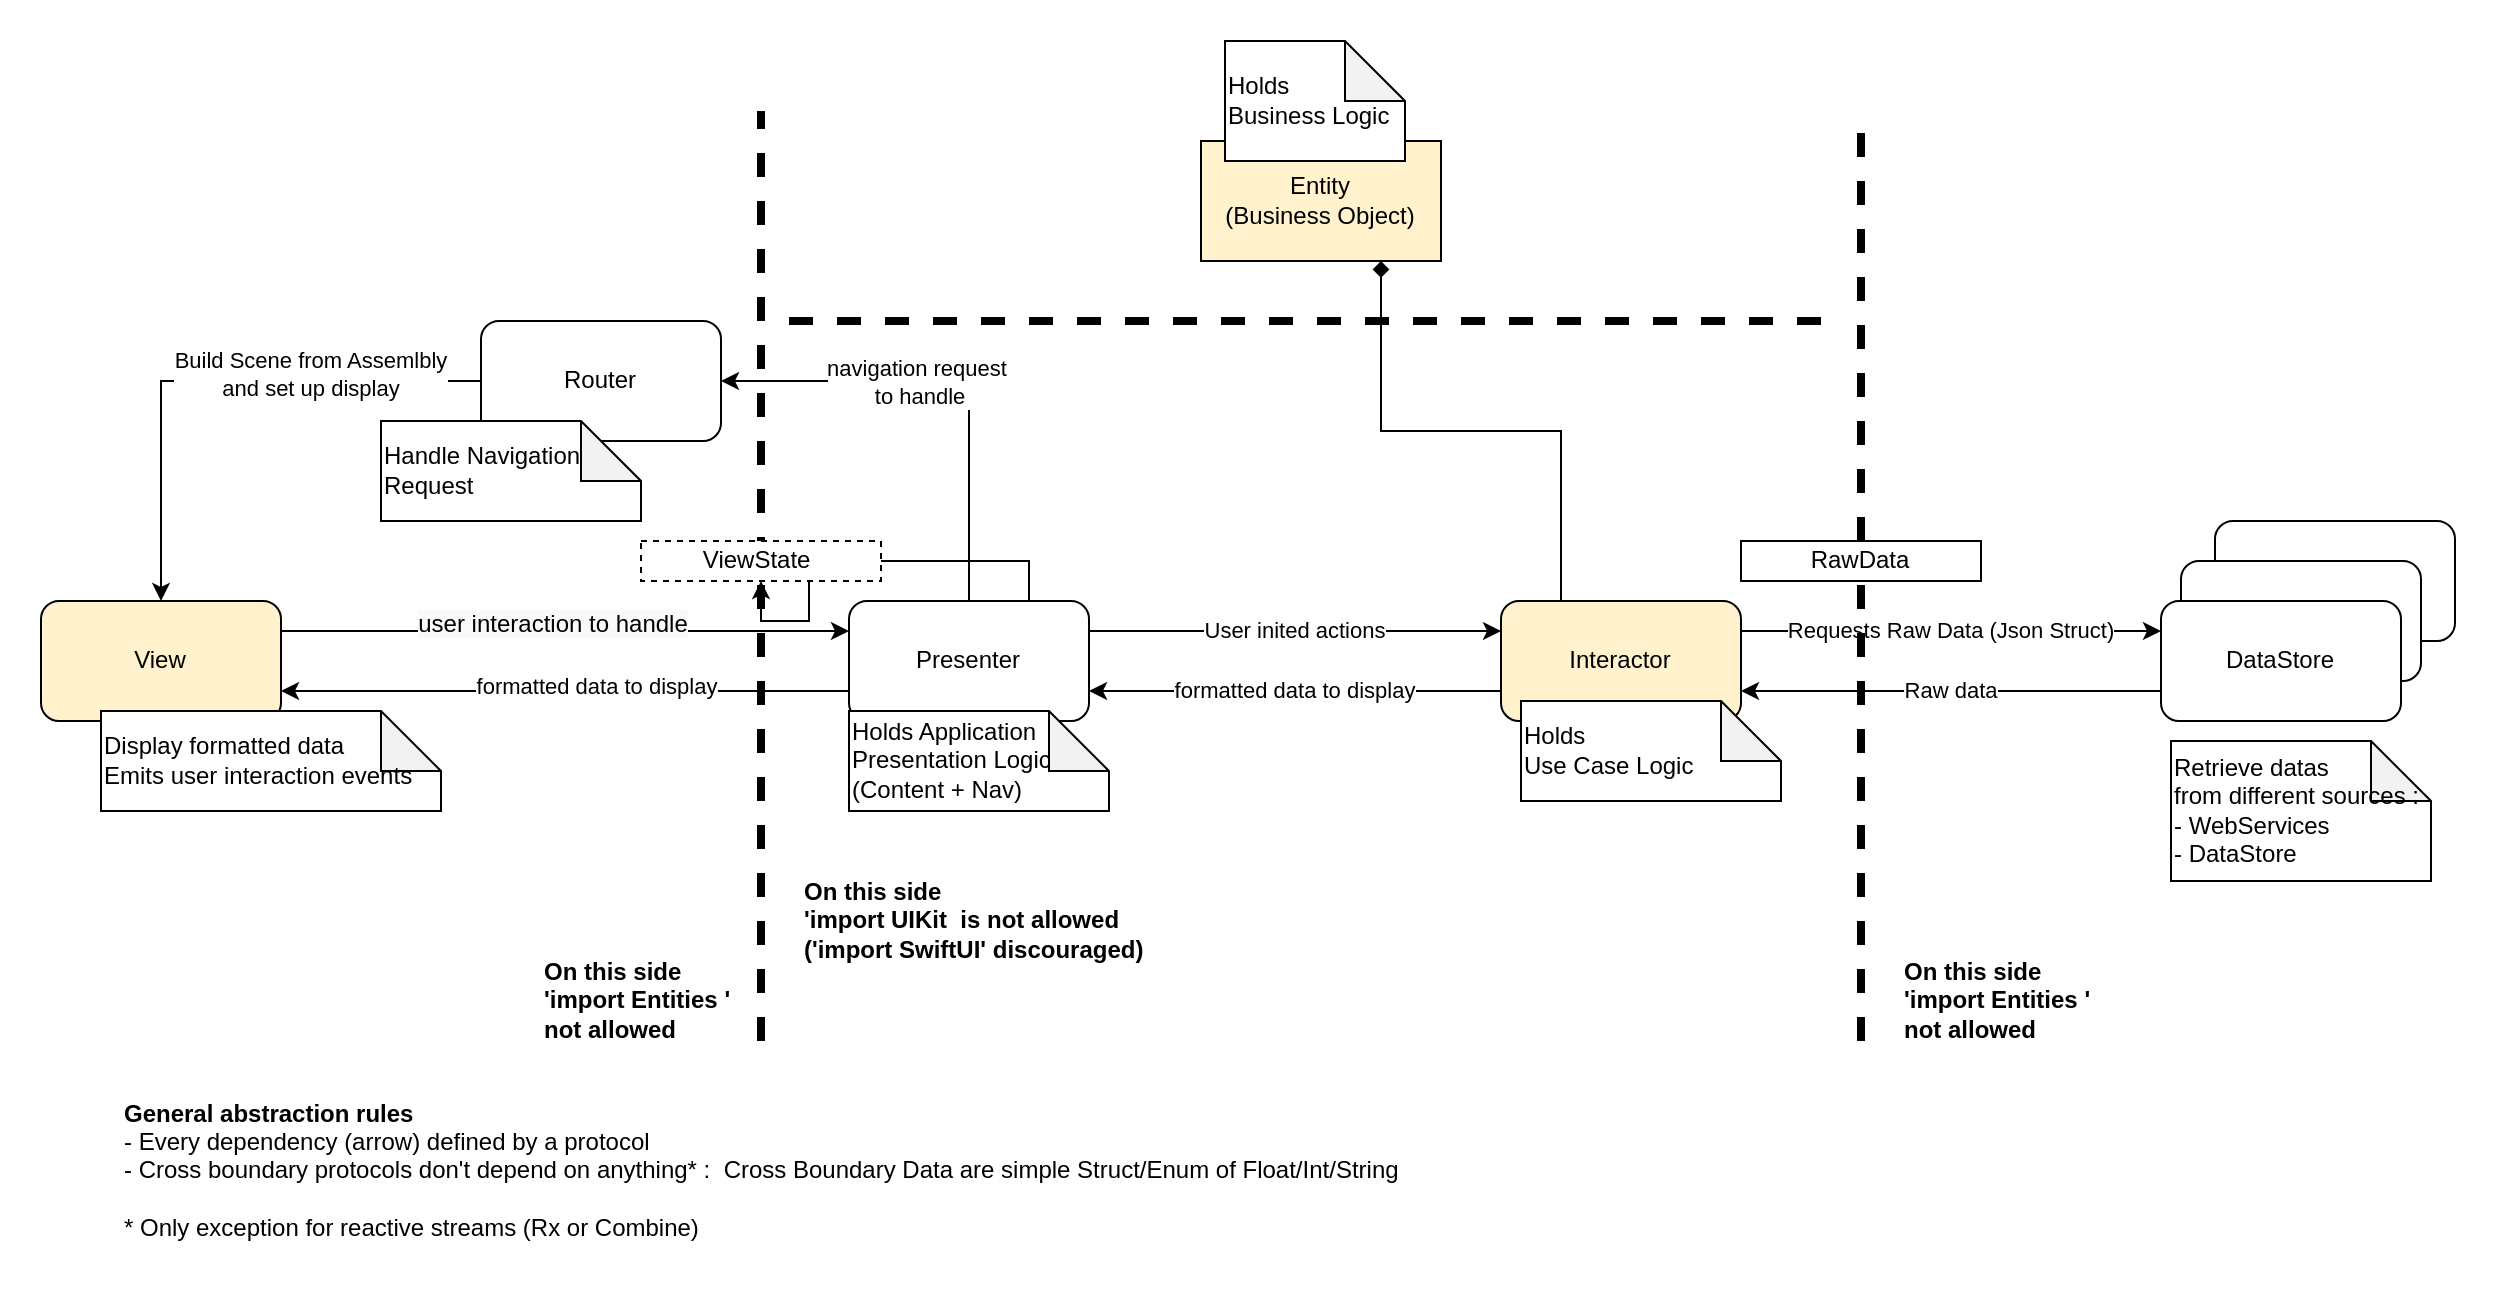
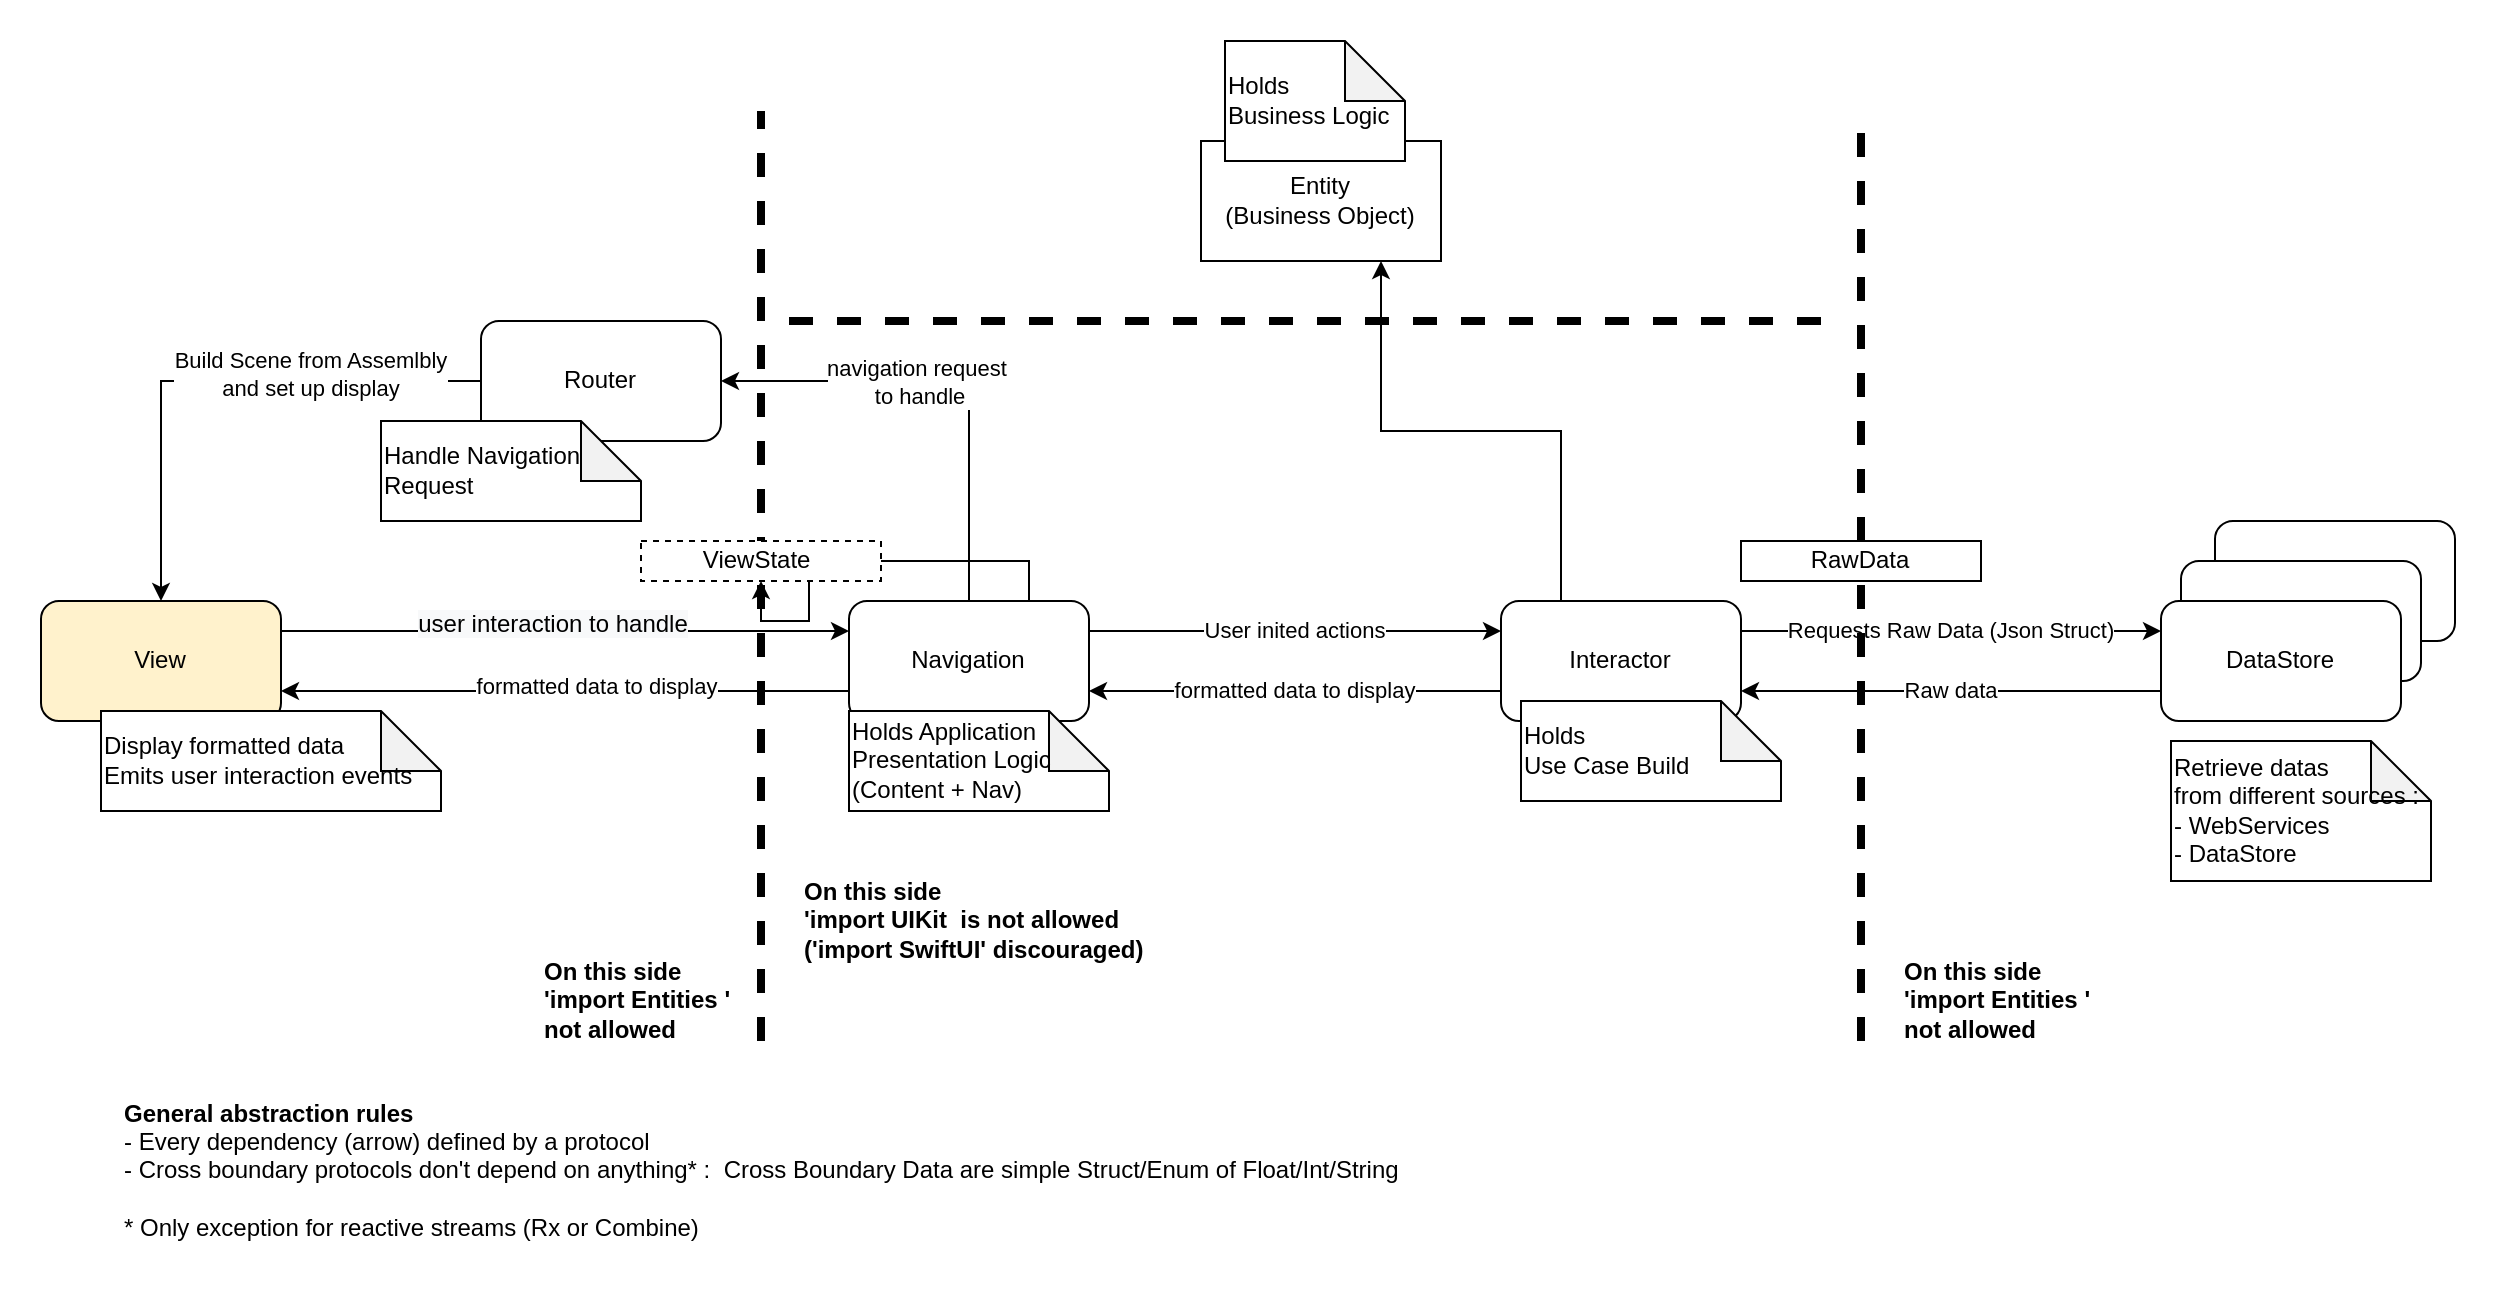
(1321, 201) -> (1321, 201)
(1381, 277) -> (1381, 276)
(969, 661) -> (969, 661)
(1621, 661) -> (1621, 661)
(1610, 751) -> (1607, 751)
